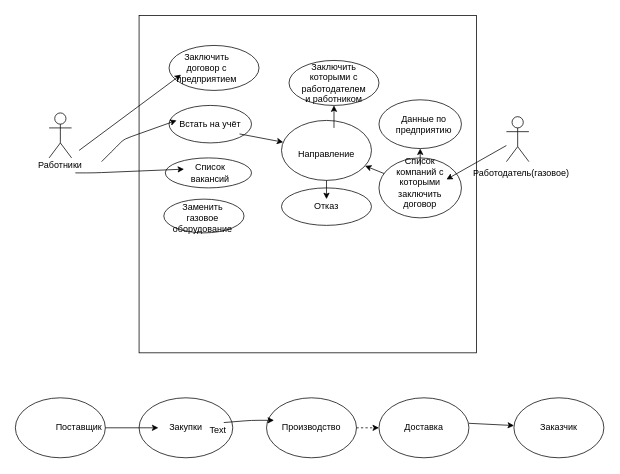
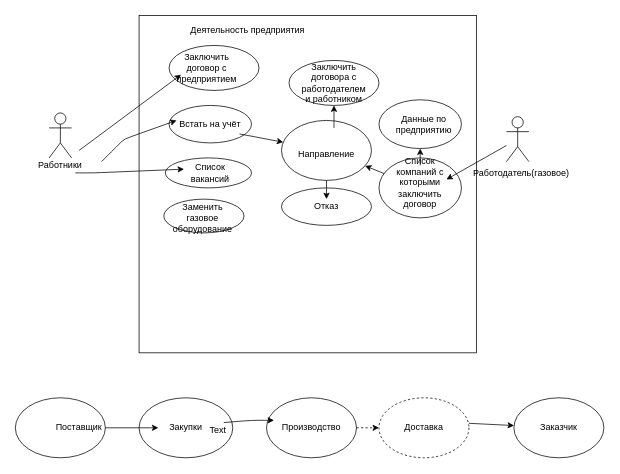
none -> (248, 30)
(334, 83) -> (334, 83)
(424, 428) -> (424, 428)
